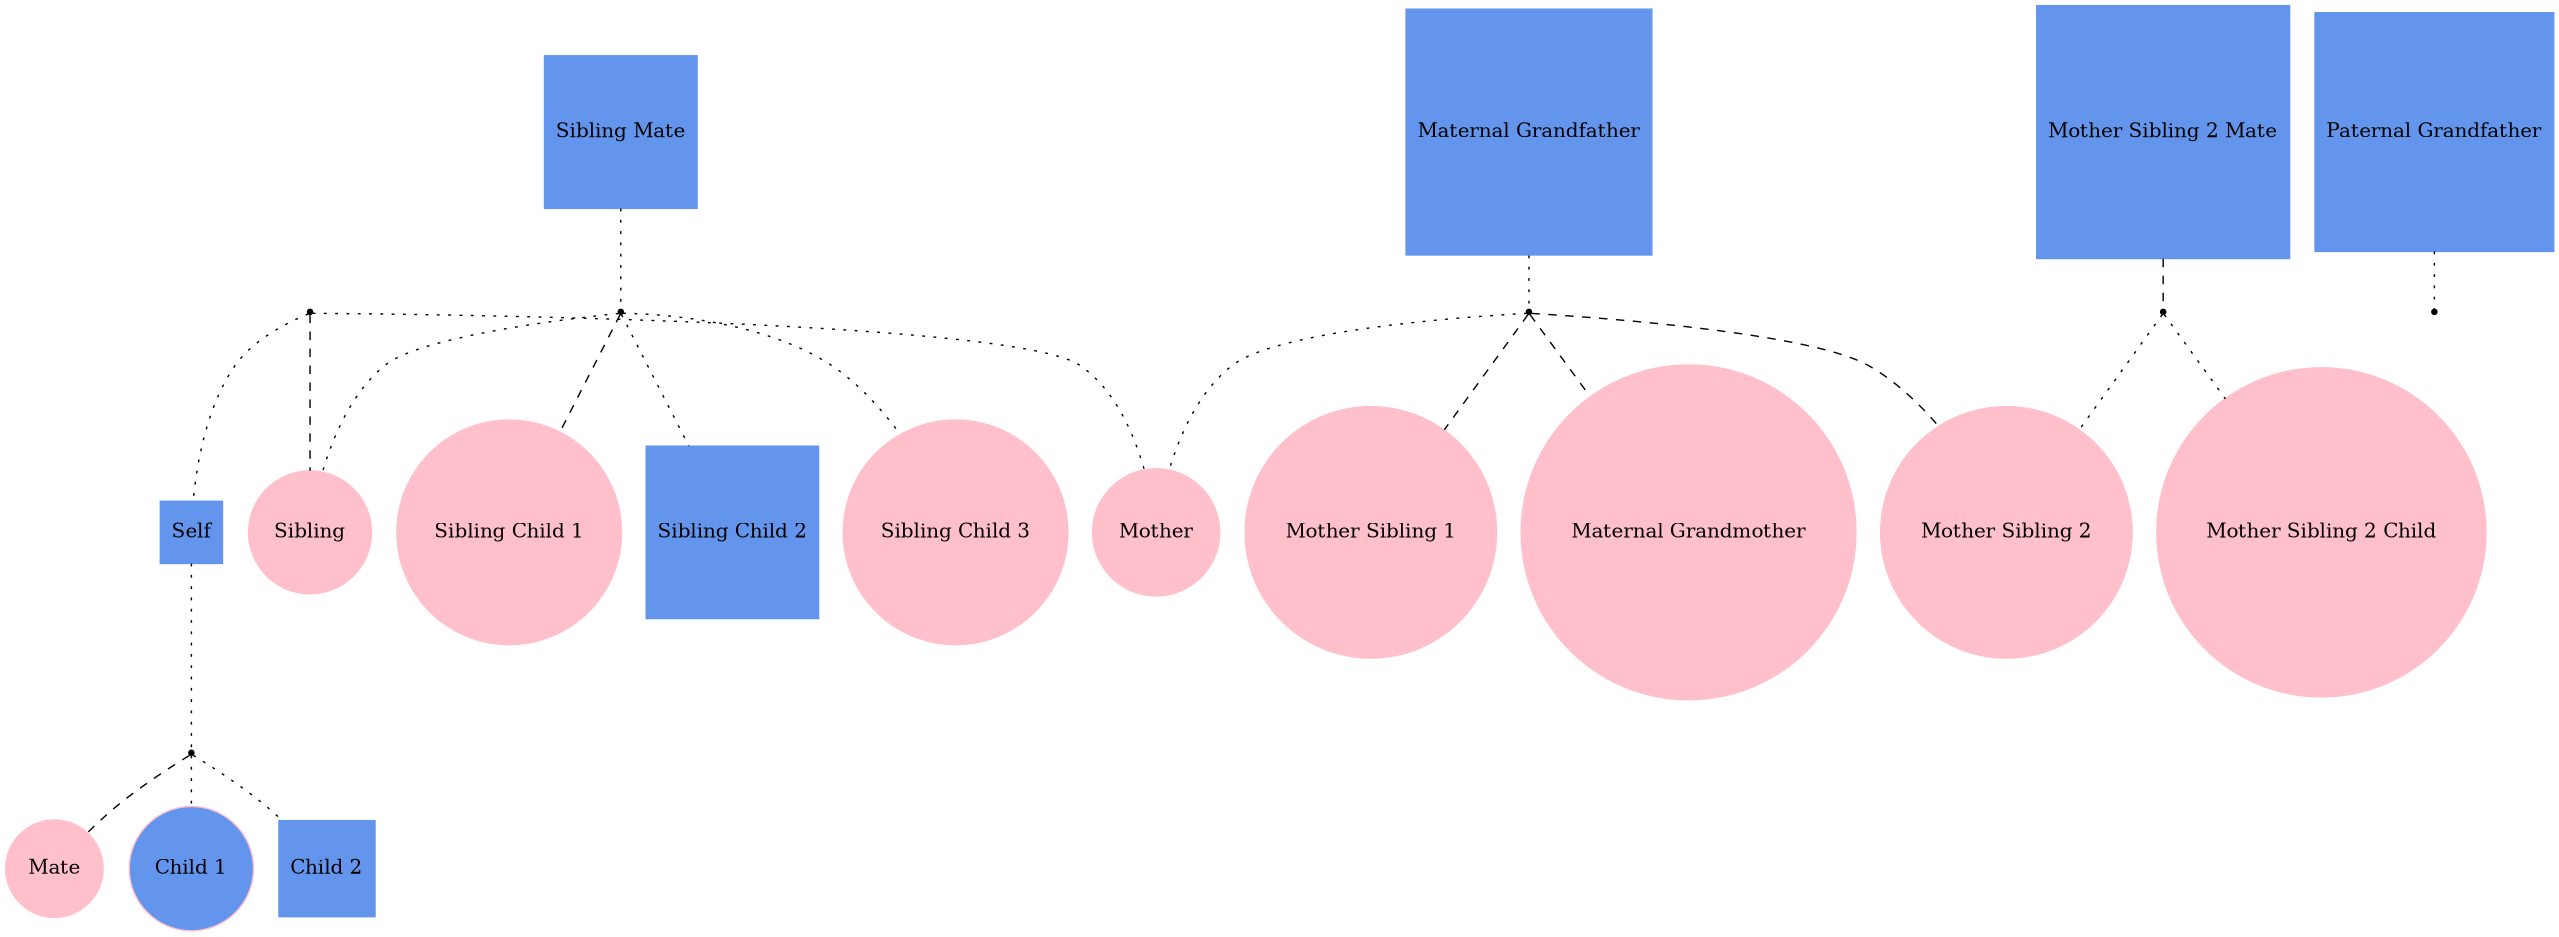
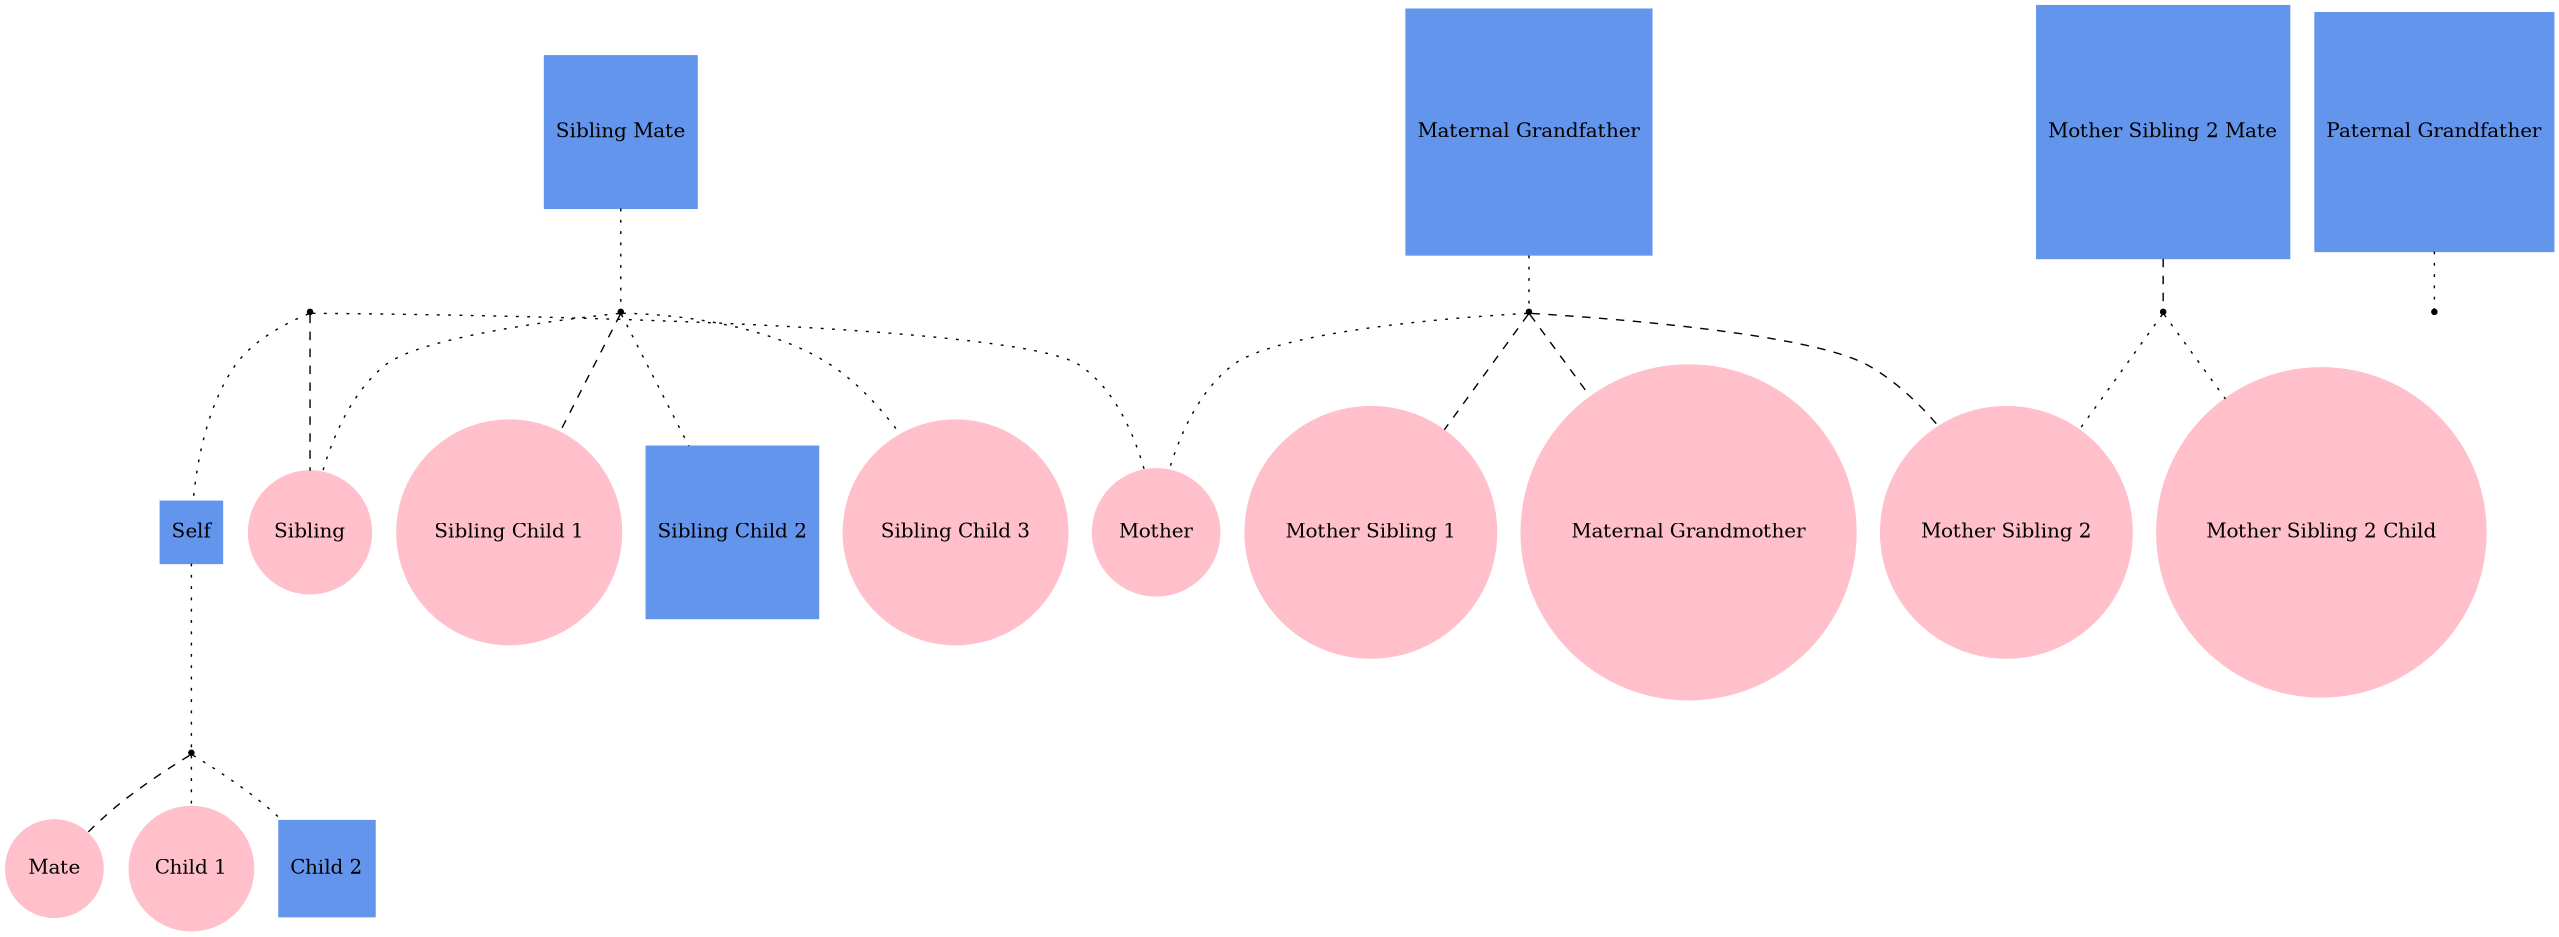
(191, 869) -> (191, 869)
